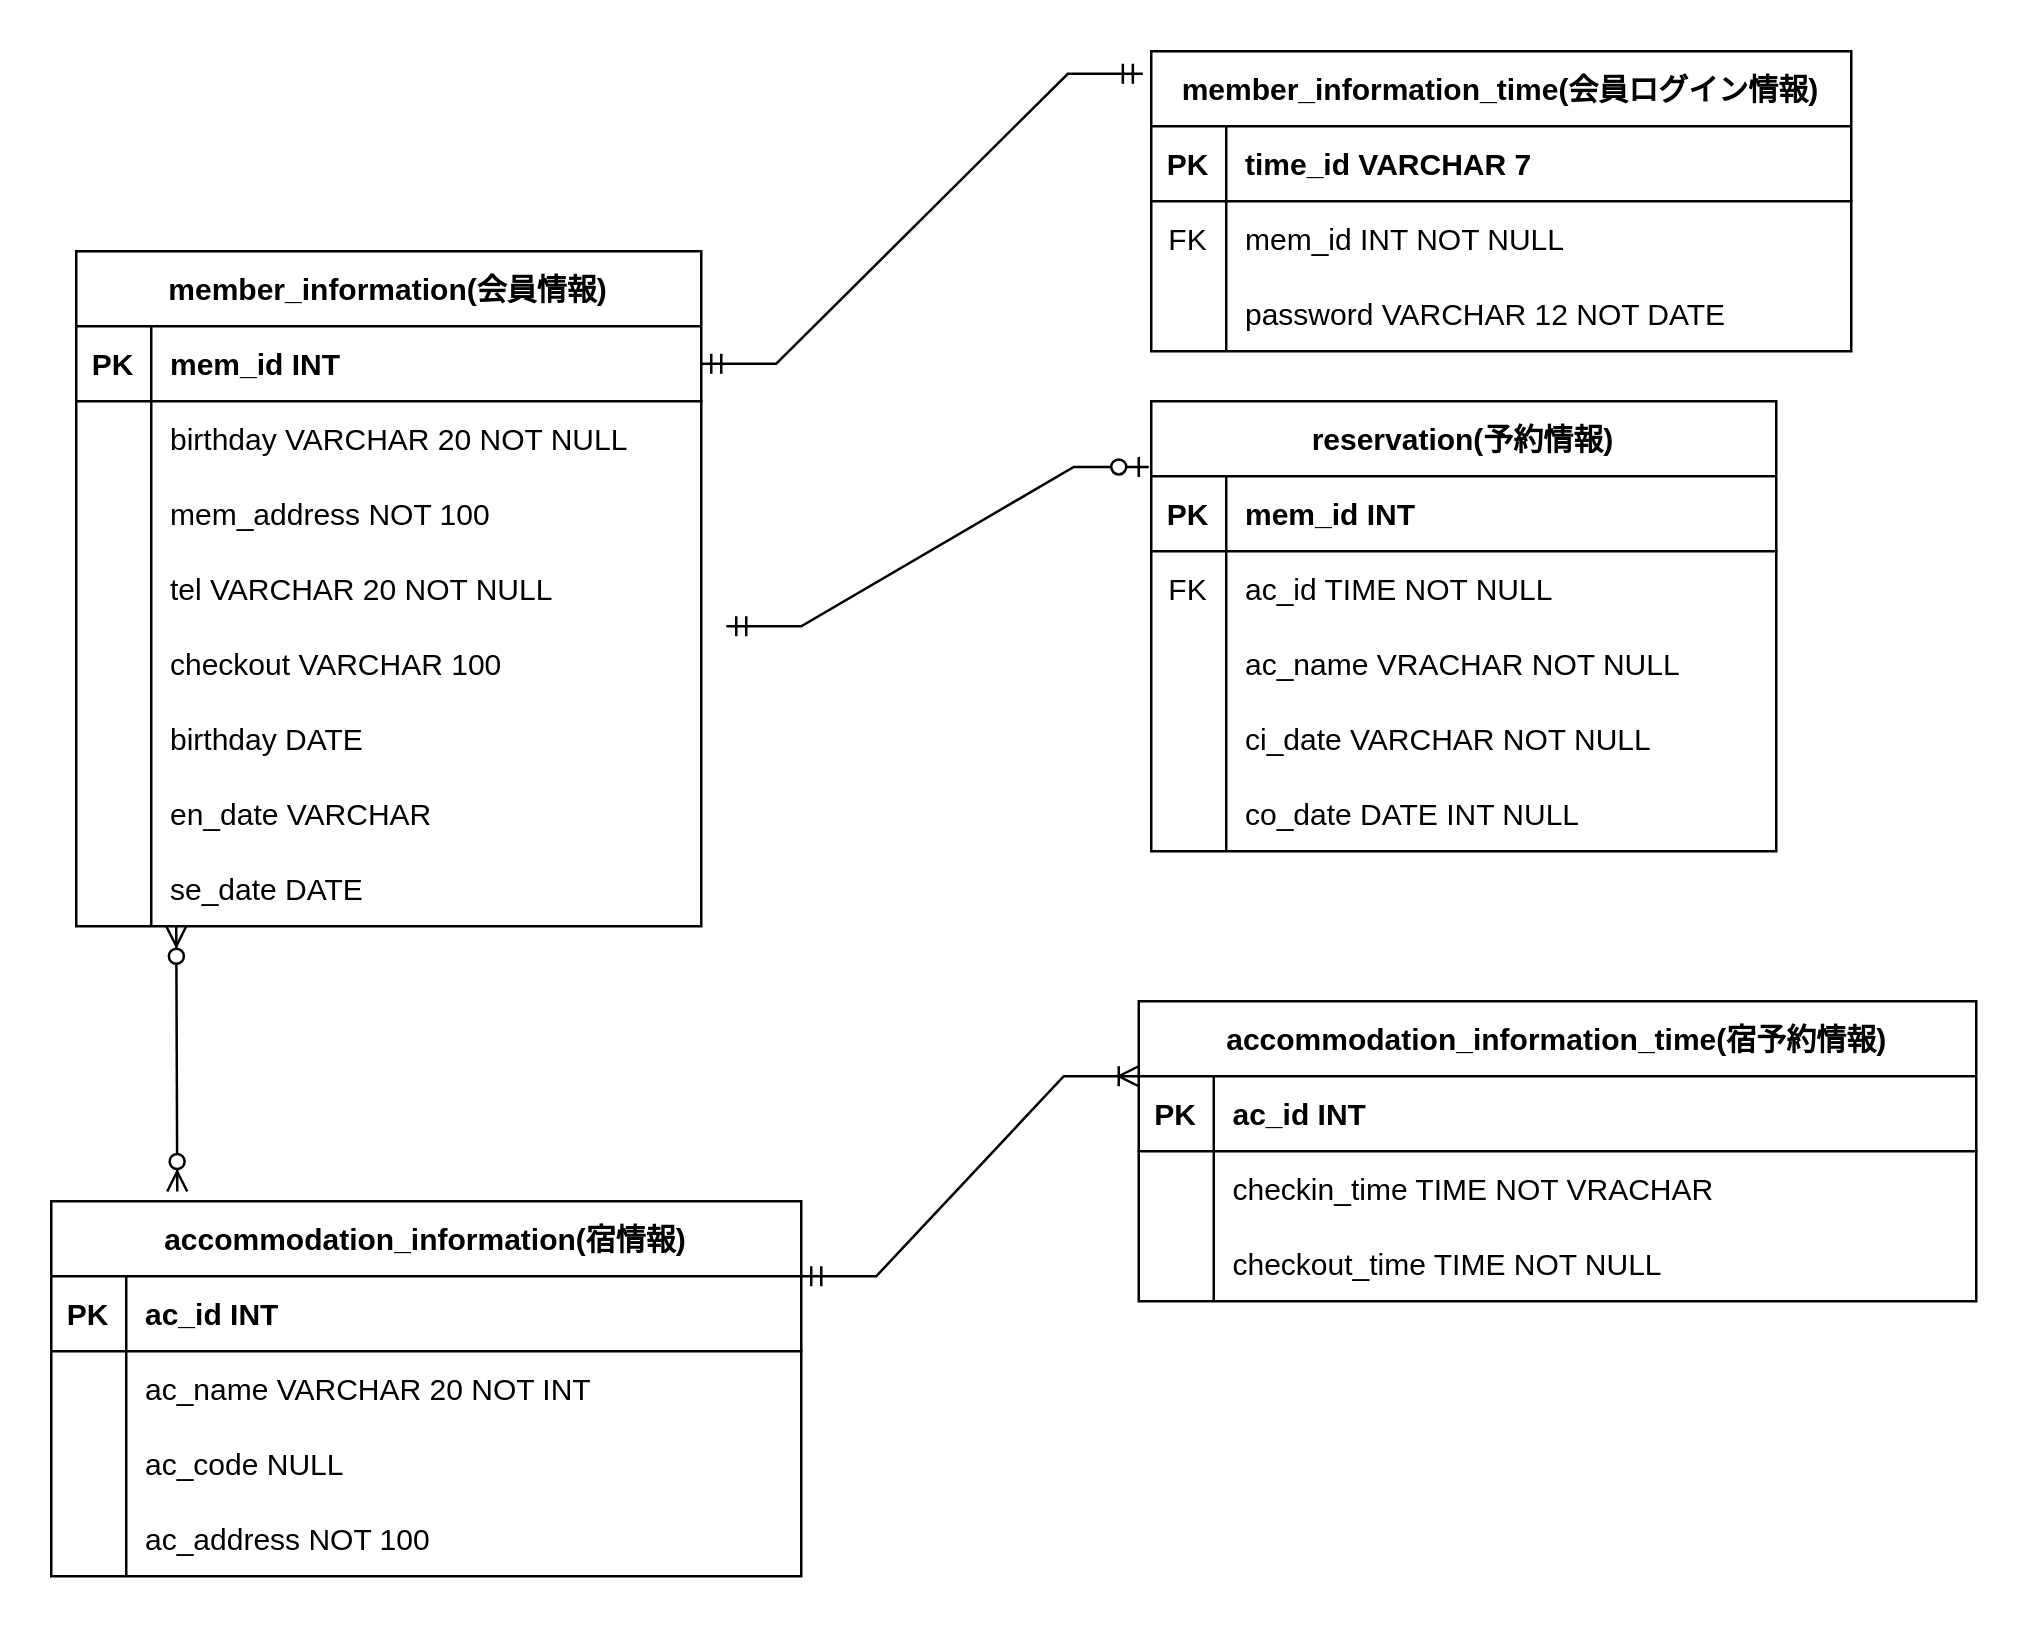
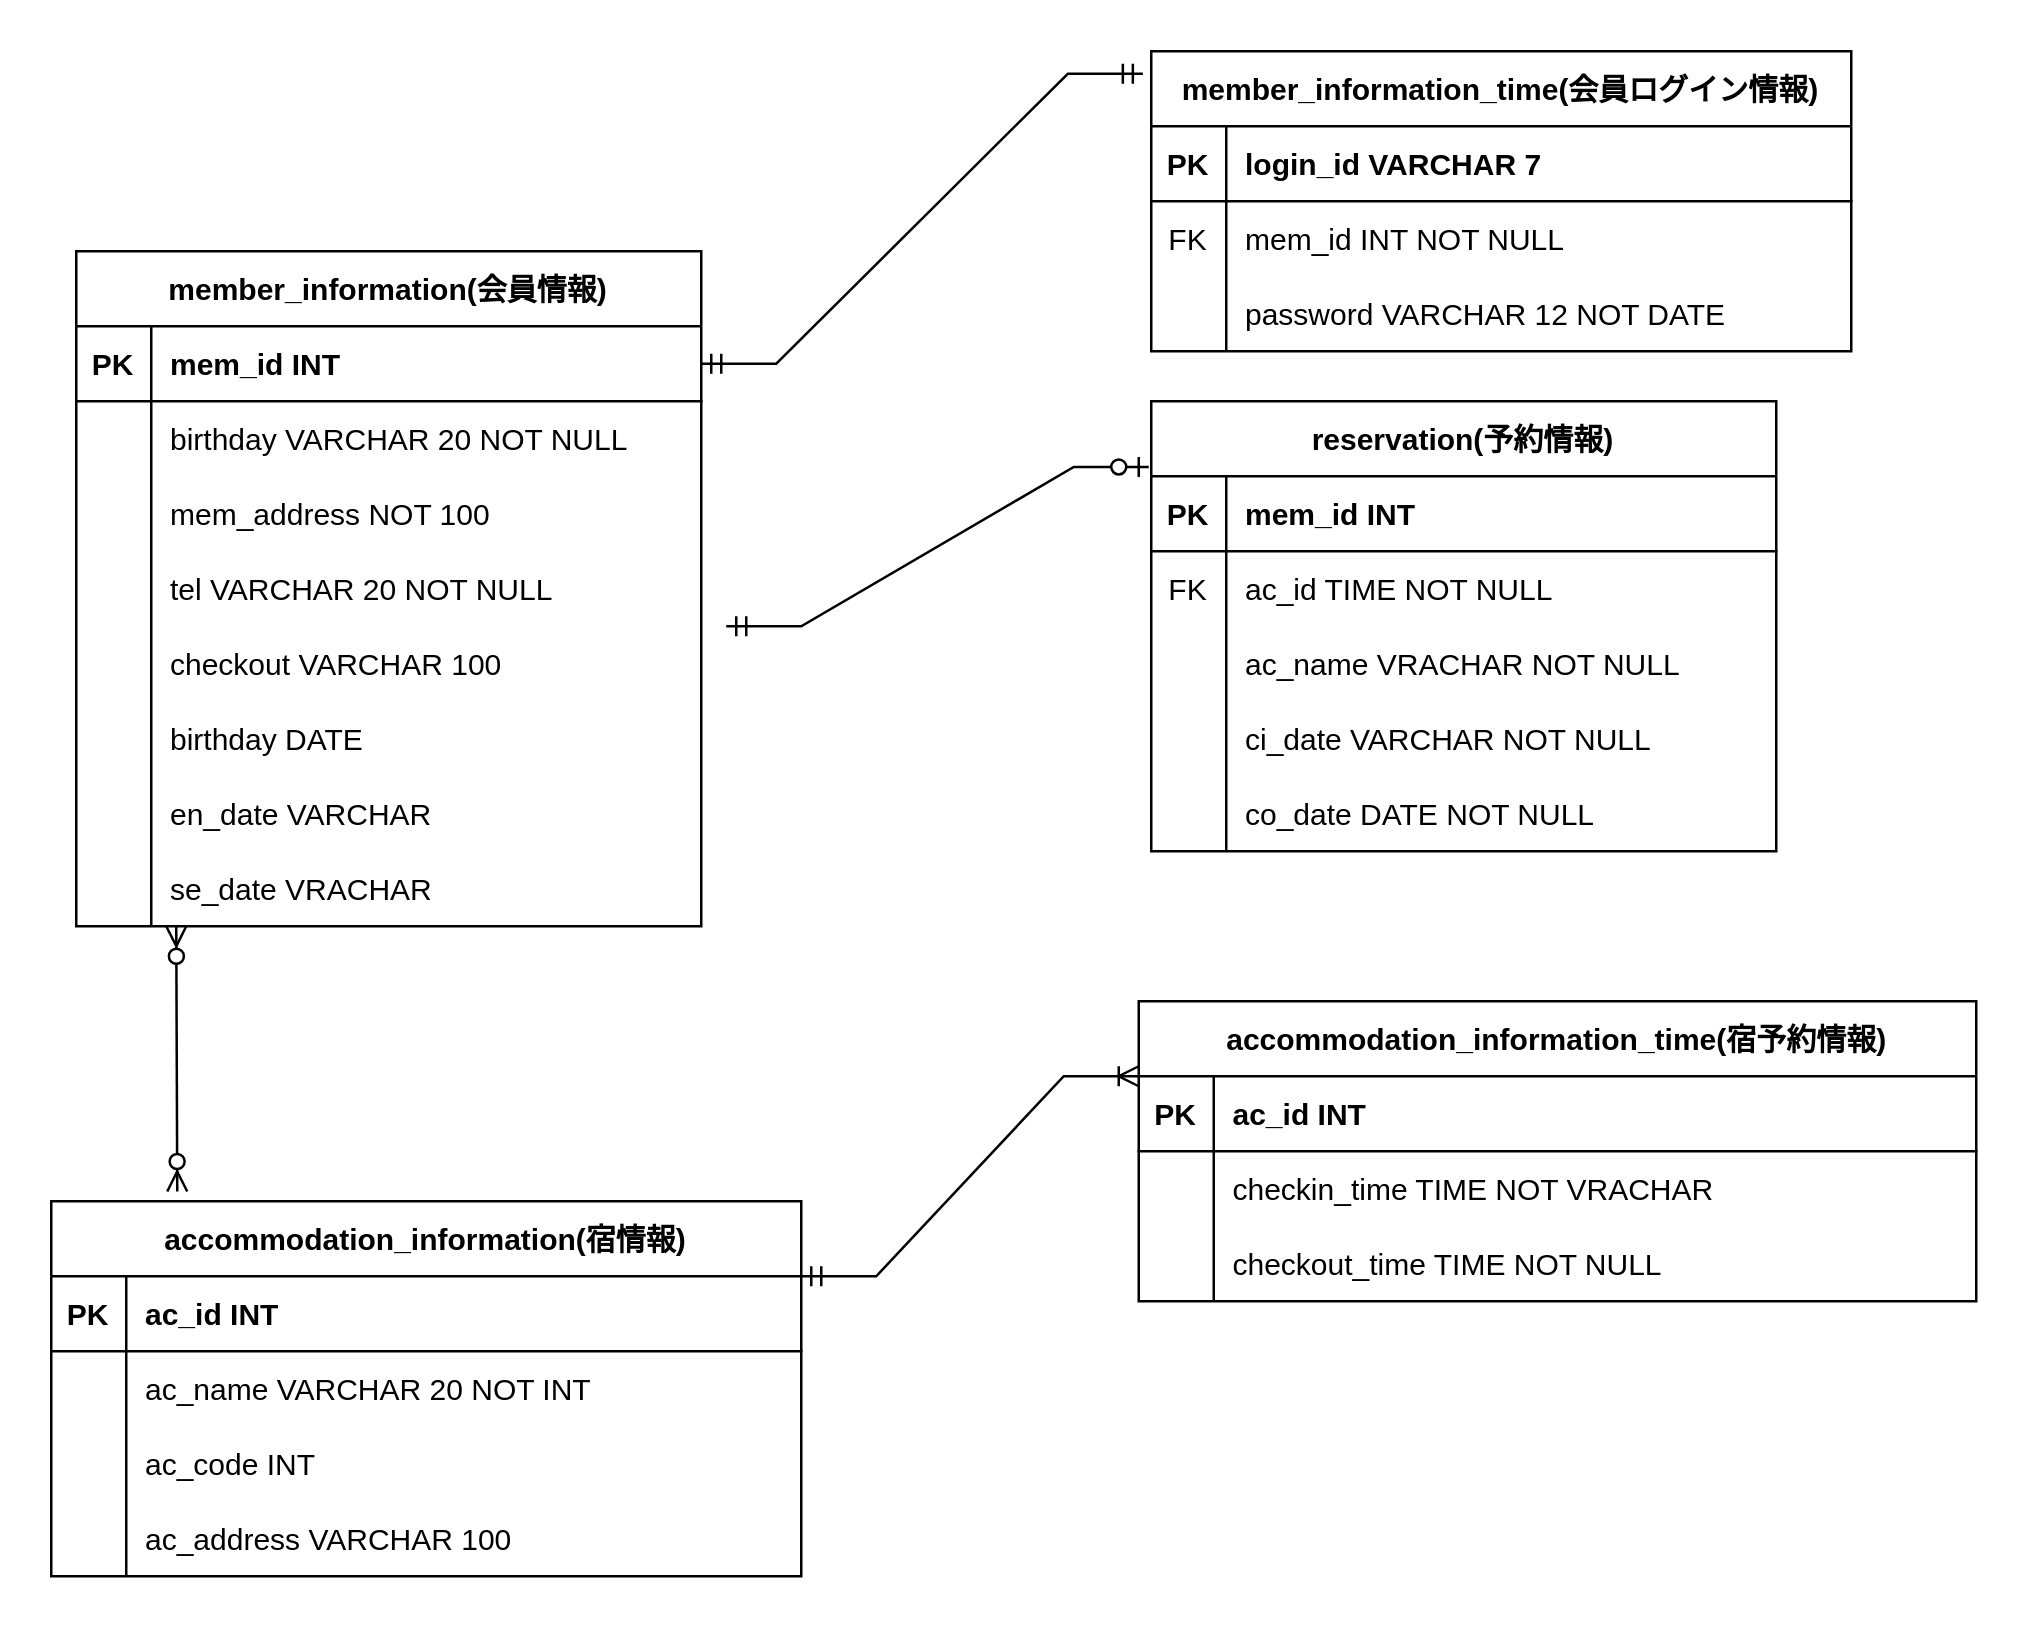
(1372, 165) -> (1377, 165)
(1410, 815) -> (1410, 815)
(267, 890) -> (292, 890)
(242, 1465) -> (234, 1465)
(288, 1540) -> (322, 1540)
